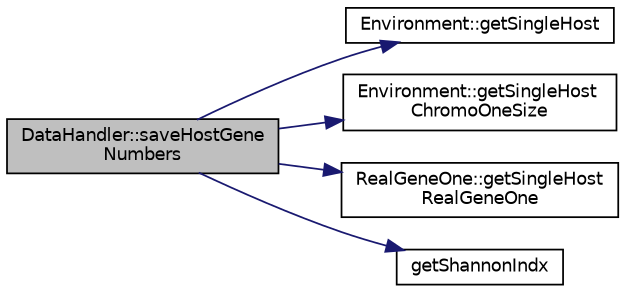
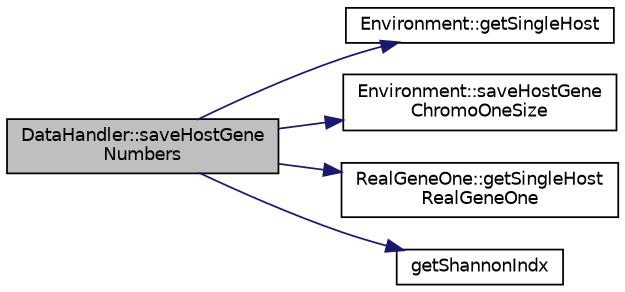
(480, 102) -> (480, 102)
